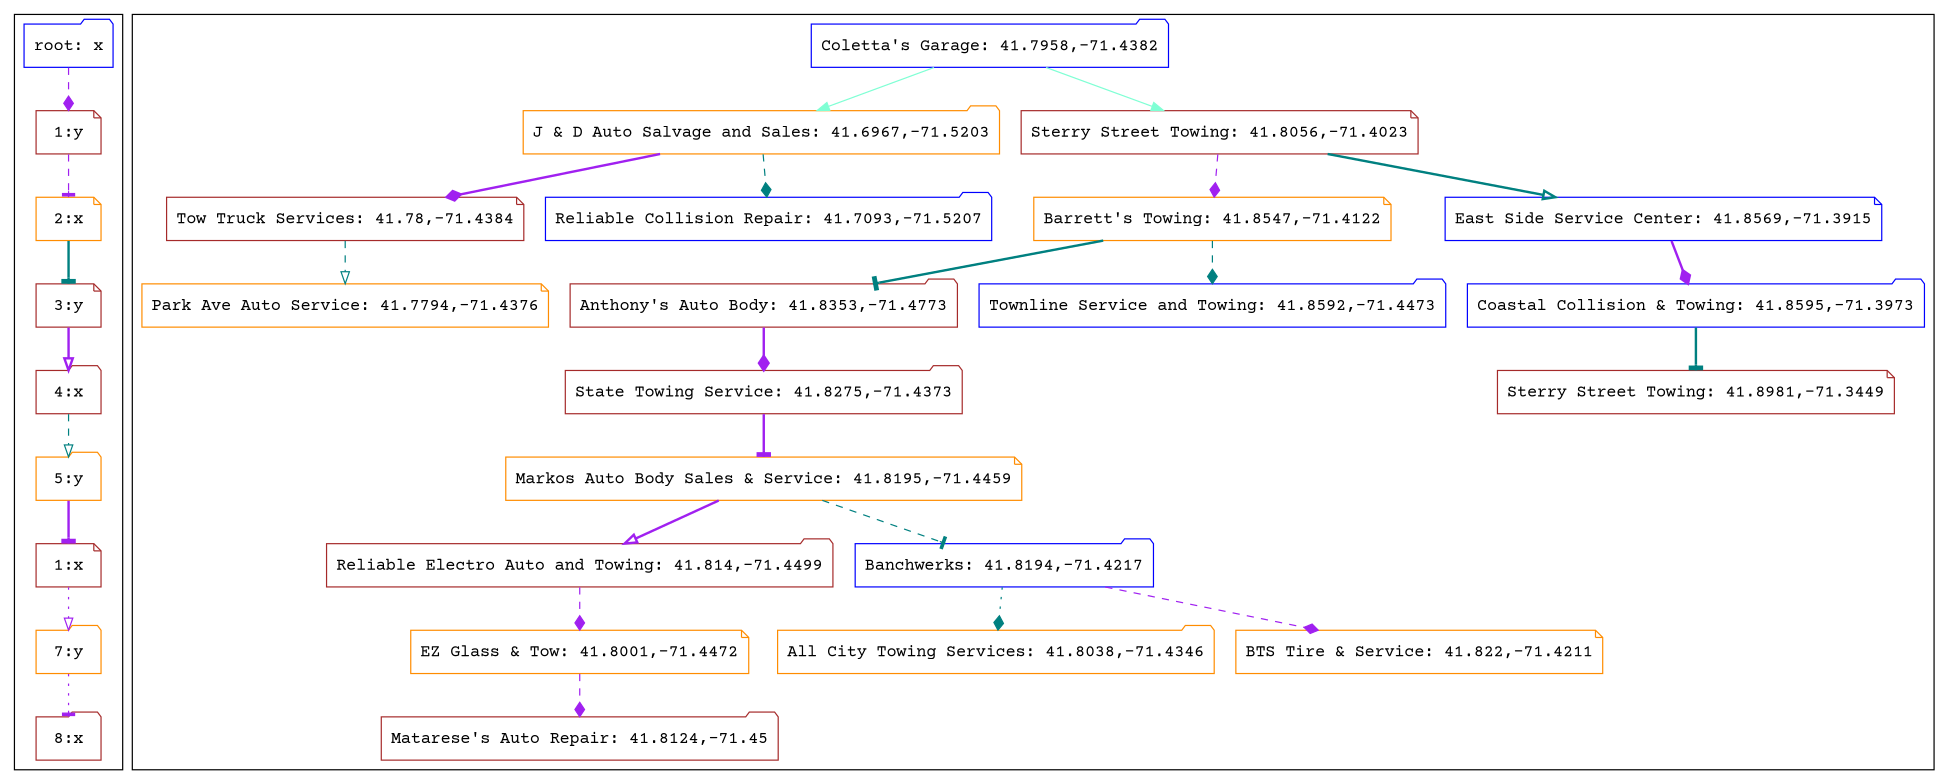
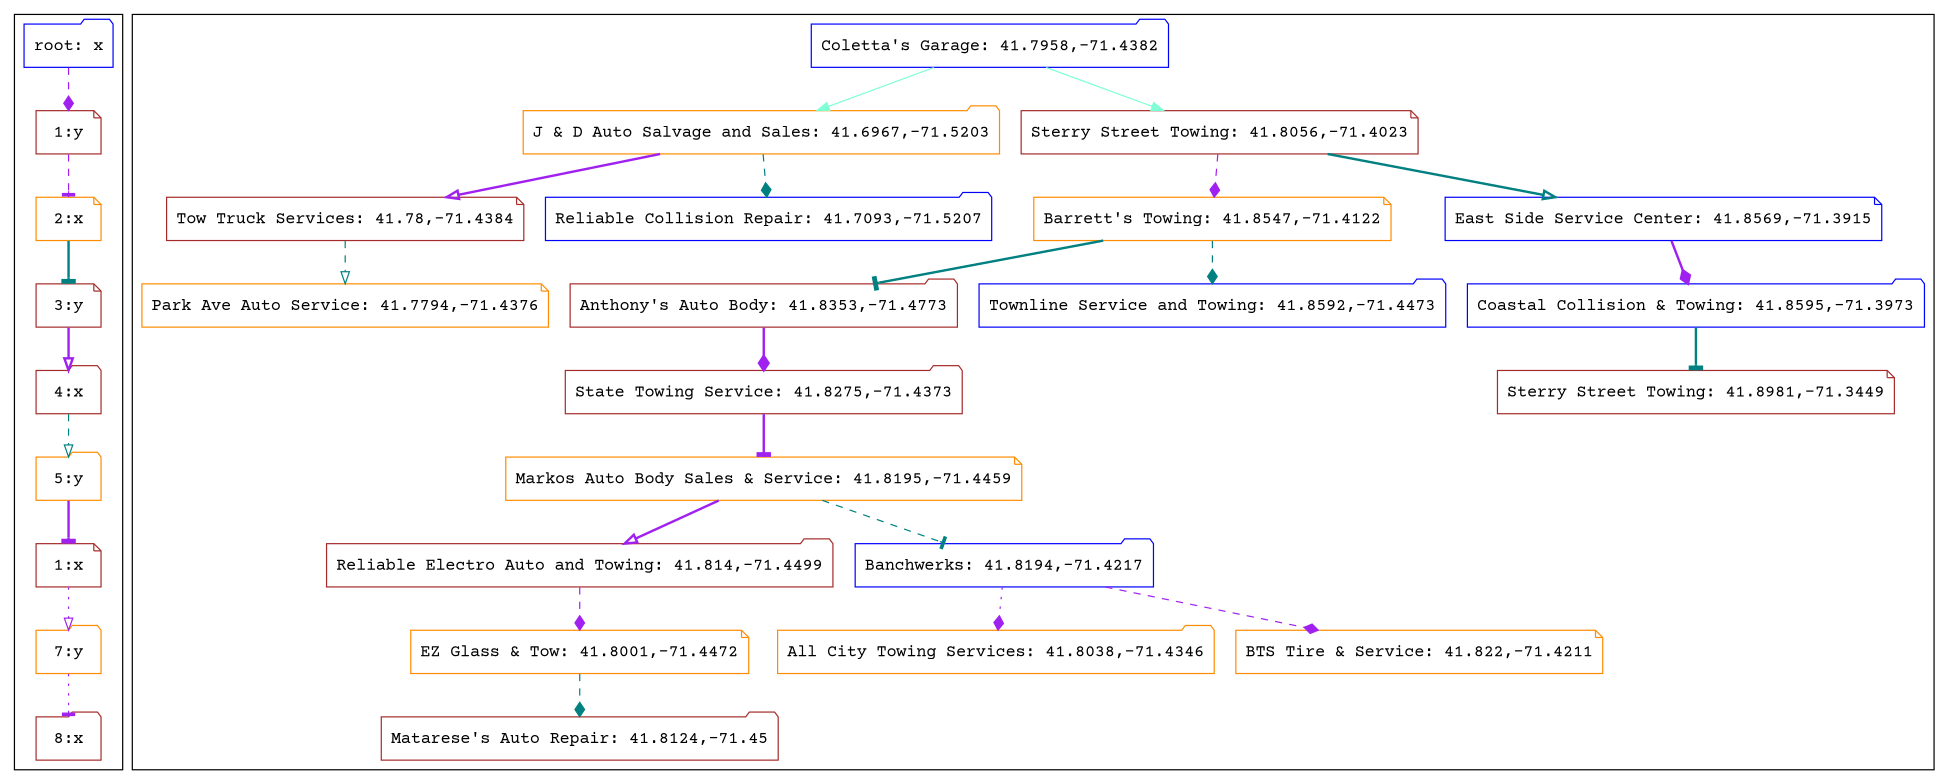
(559, 174) -> (559, 174)
(1001, 602) -> (1001, 602)
(580, 688) -> (580, 688)
